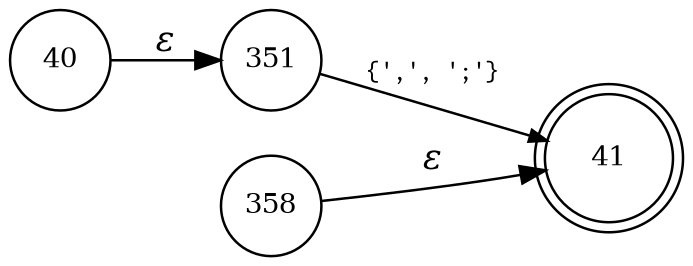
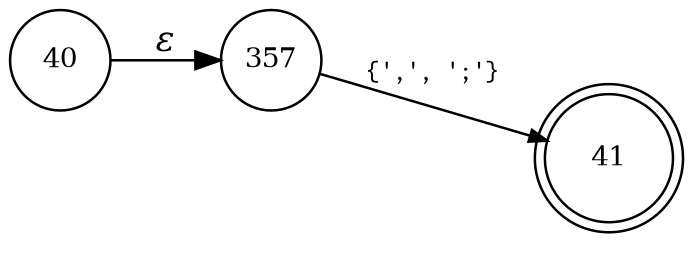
(271, 60) -> (271, 60)
(271, 206) -> none
